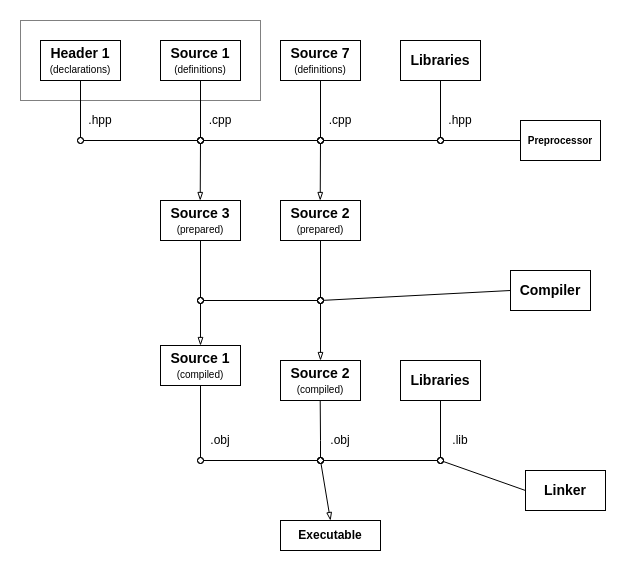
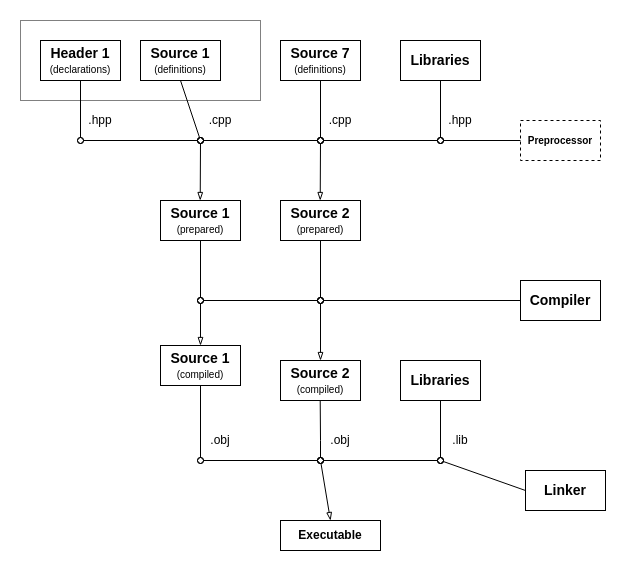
(201, 61) -> (181, 61)
(561, 141) -> (561, 141)
(201, 221) -> (201, 221)
(551, 291) -> (561, 301)
